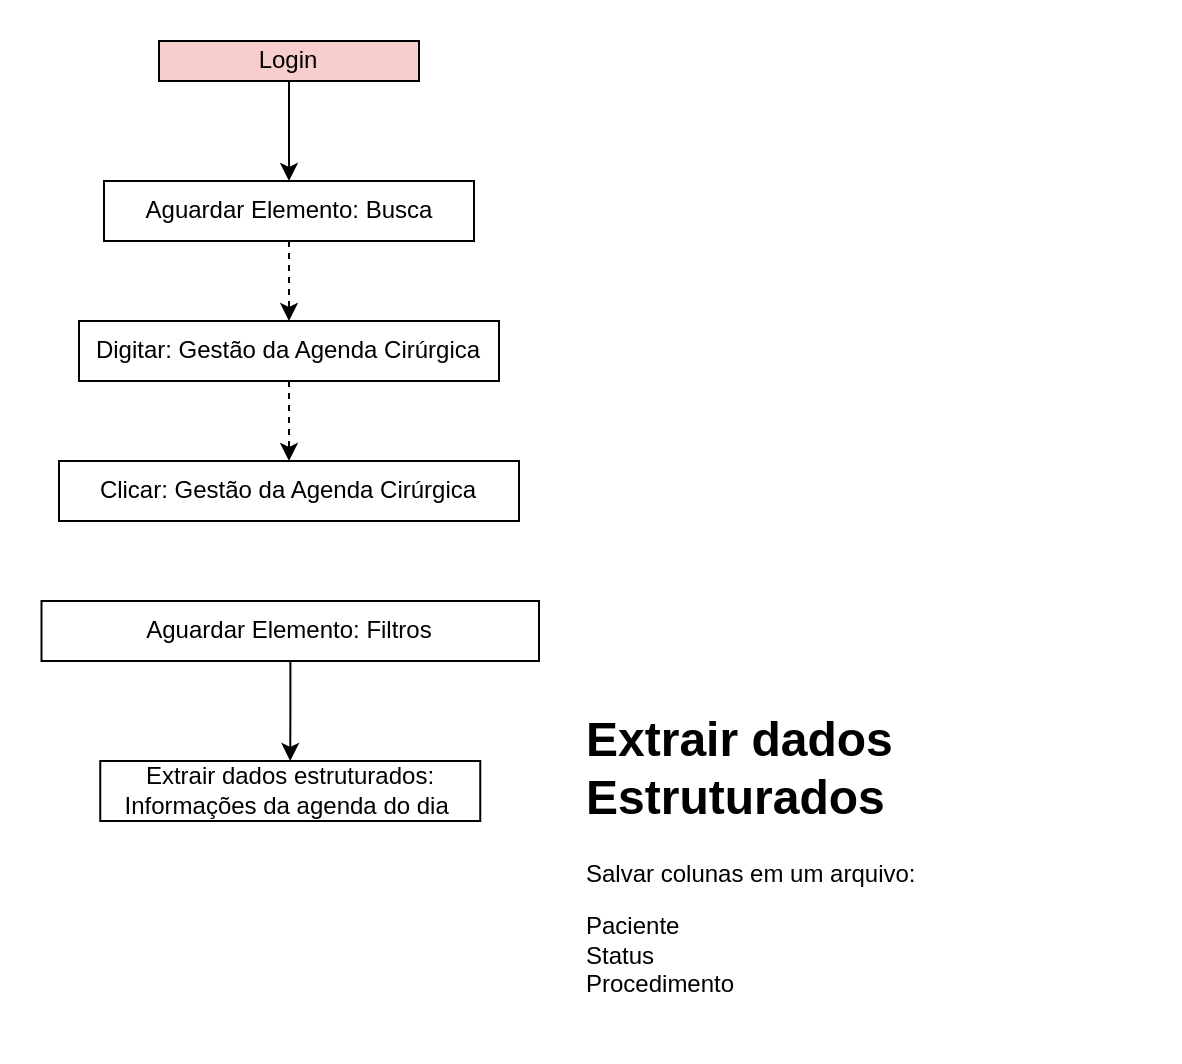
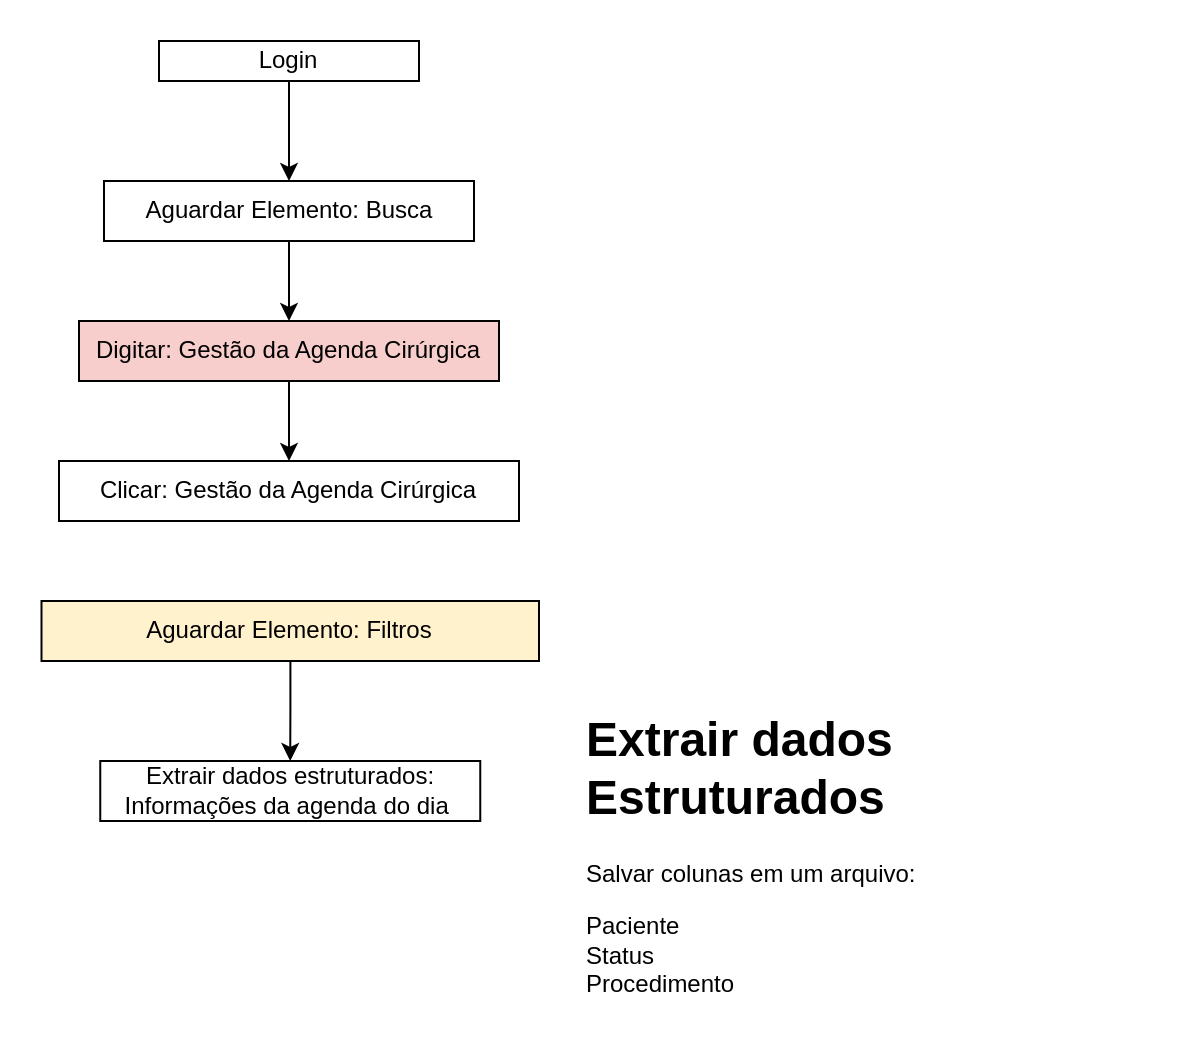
(289, 61) -> (289, 61)
(289, 273) -> (289, 273)
(289, 351) -> (289, 351)
(289, 413) -> (289, 413)
(290, 631) -> (290, 631)
